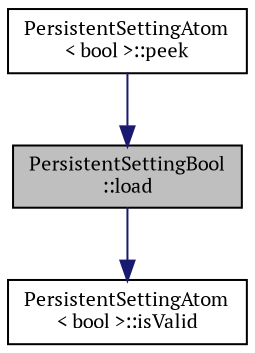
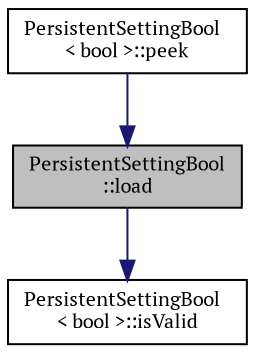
(127, 41) -> (127, 41)
(127, 312) -> (127, 312)
